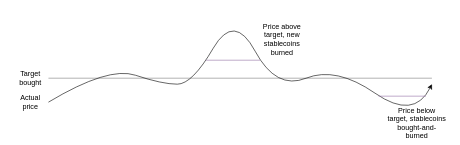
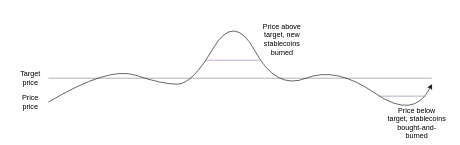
(30, 78) -> (30, 78)
(30, 102) -> (30, 102)
